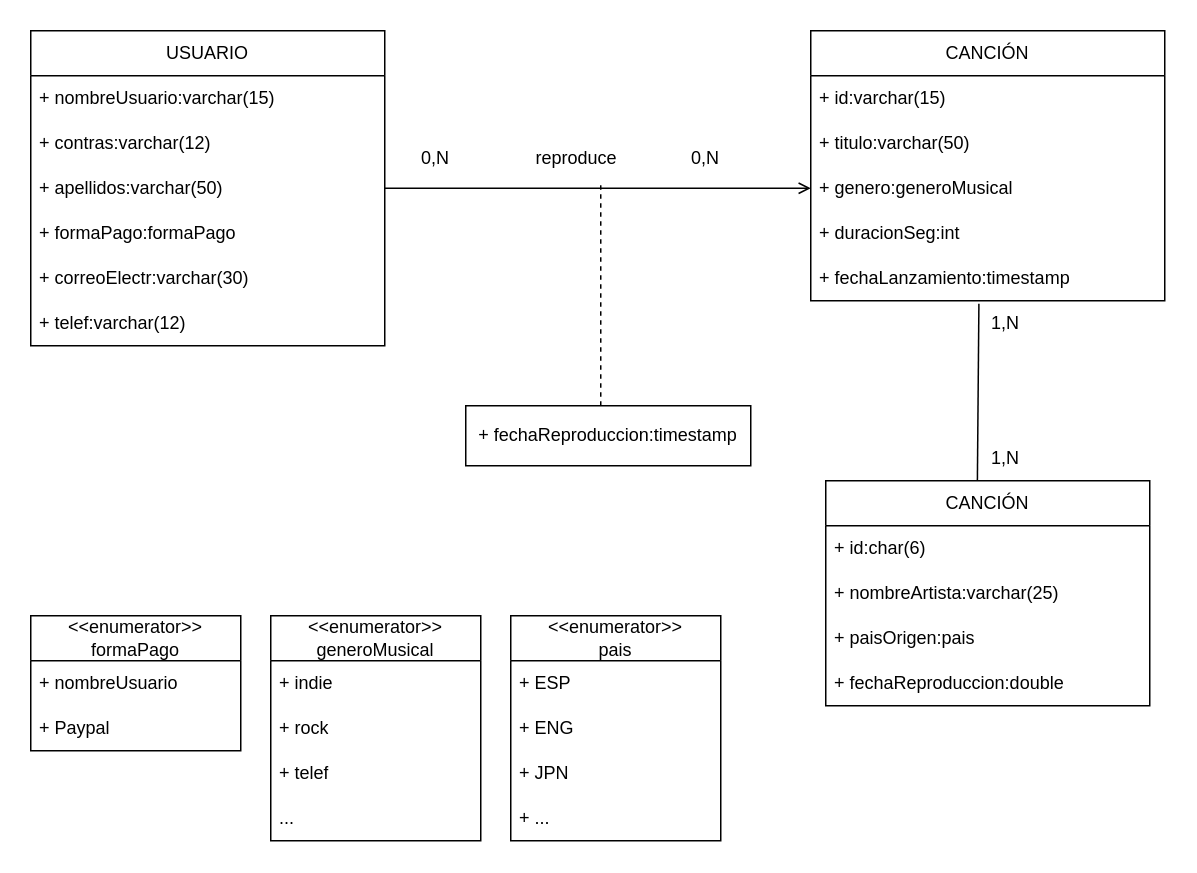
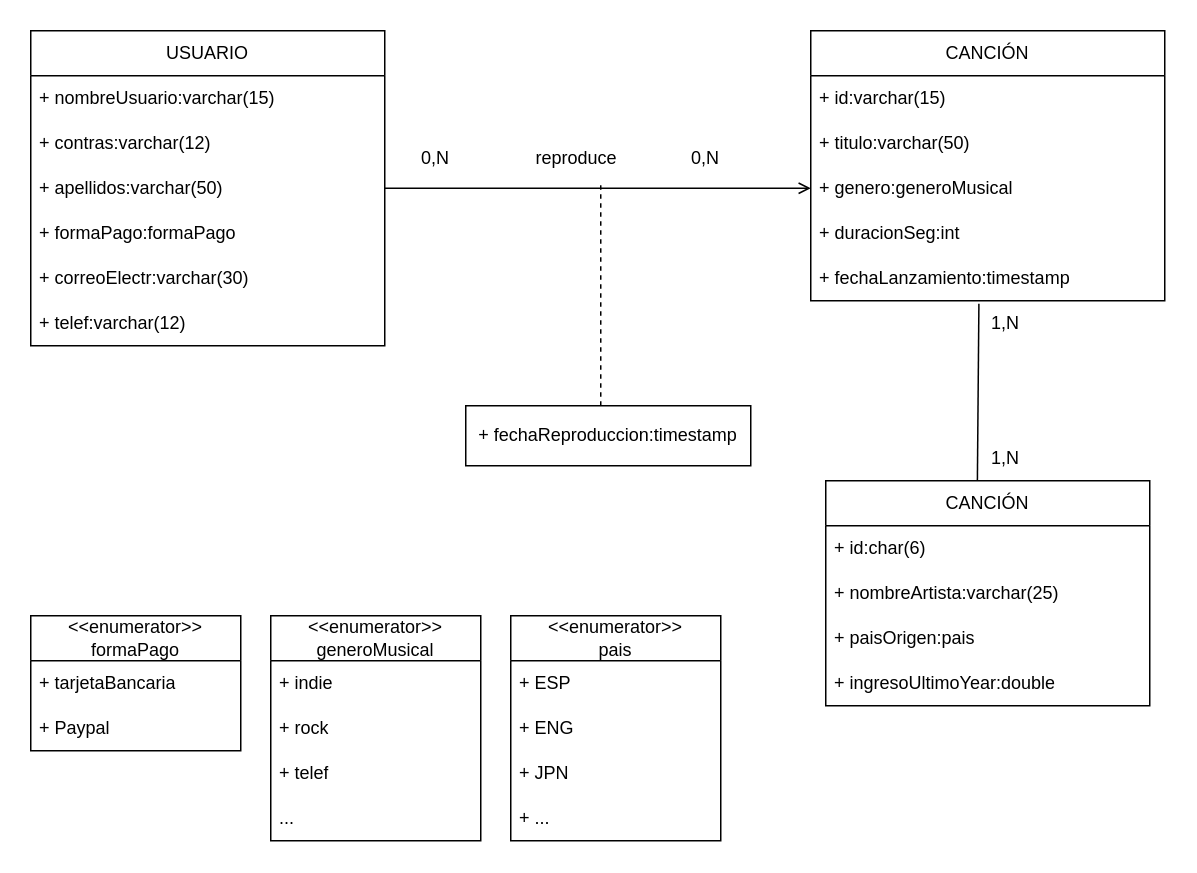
(111, 683) -> (121, 683)
(956, 683) -> (952, 683)
